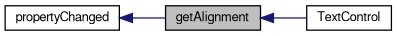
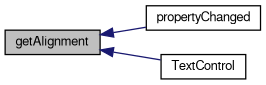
(149, 18) -> (130, 30)
